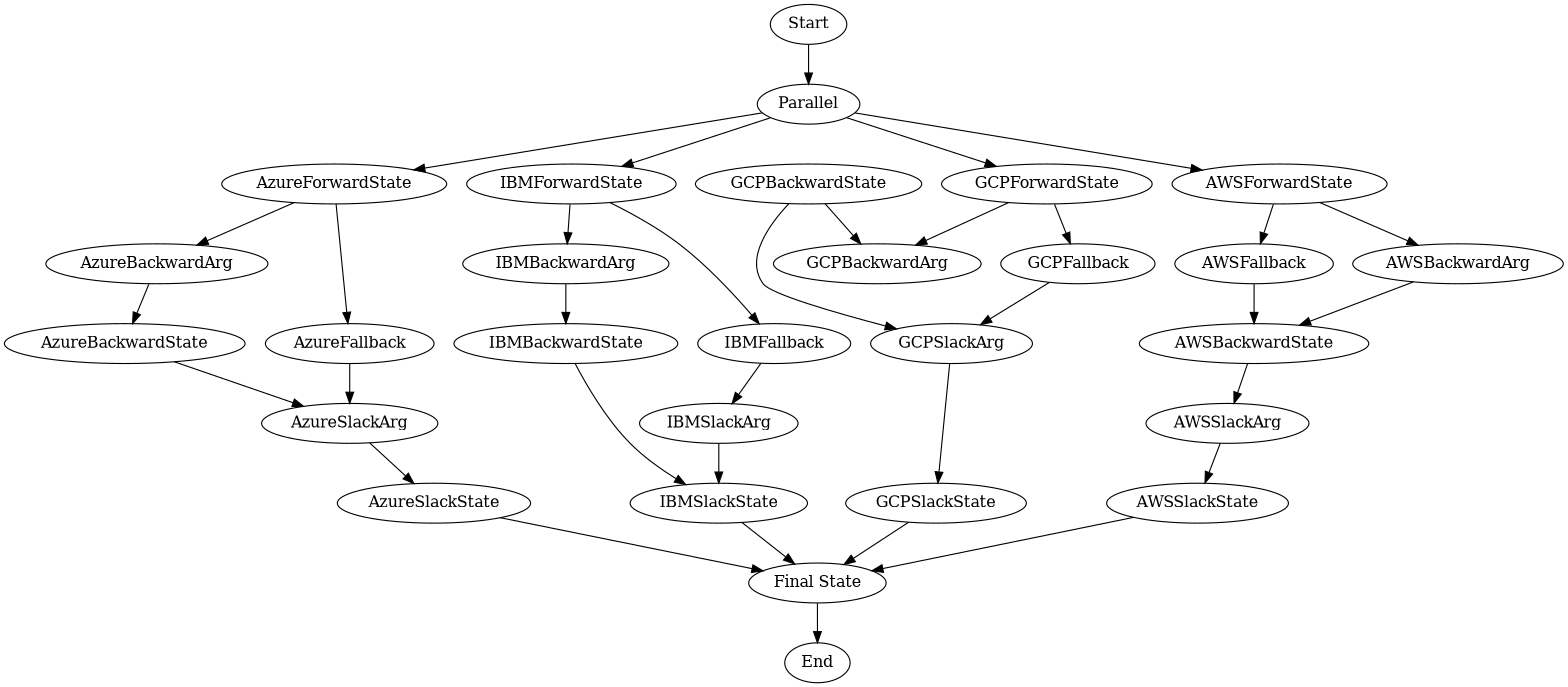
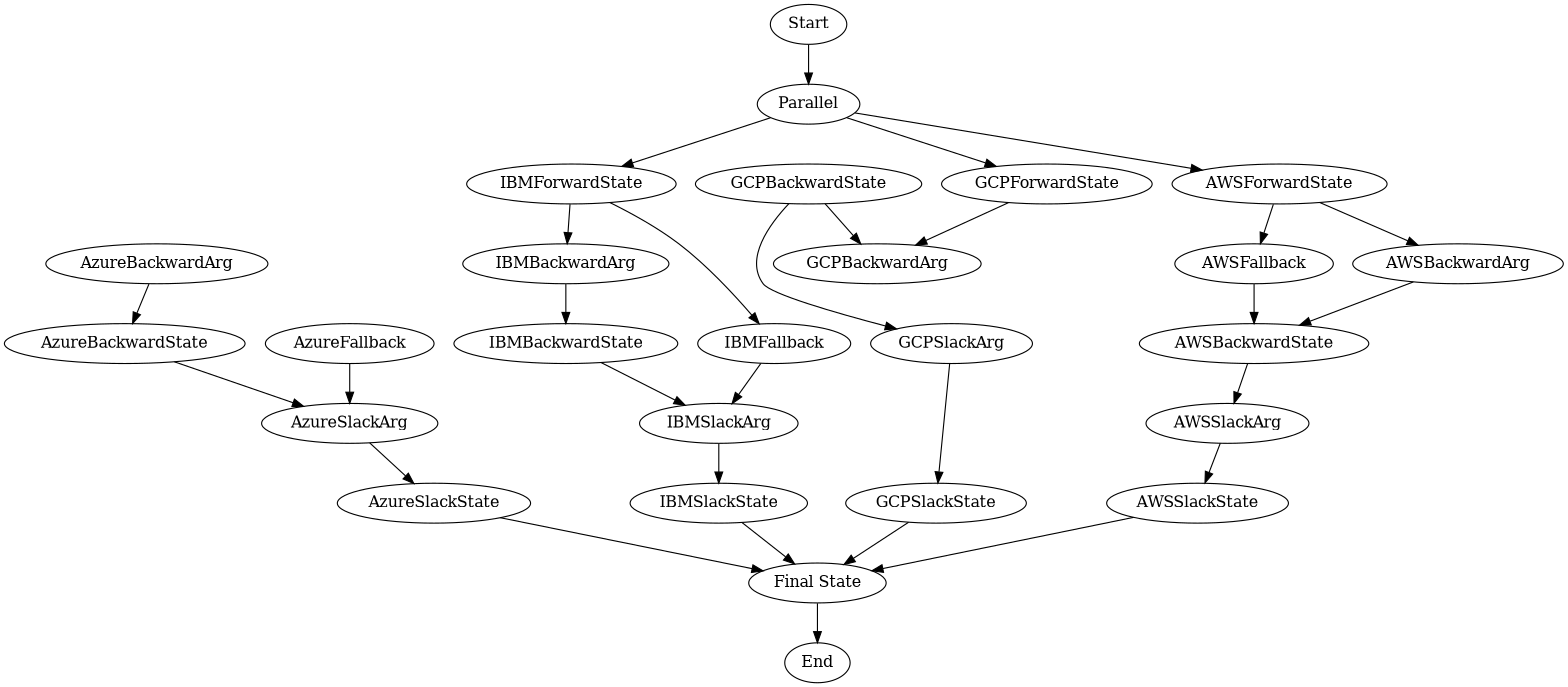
(334, 184) -> none
(1078, 264) -> none
(617, 429) -> (638, 381)
